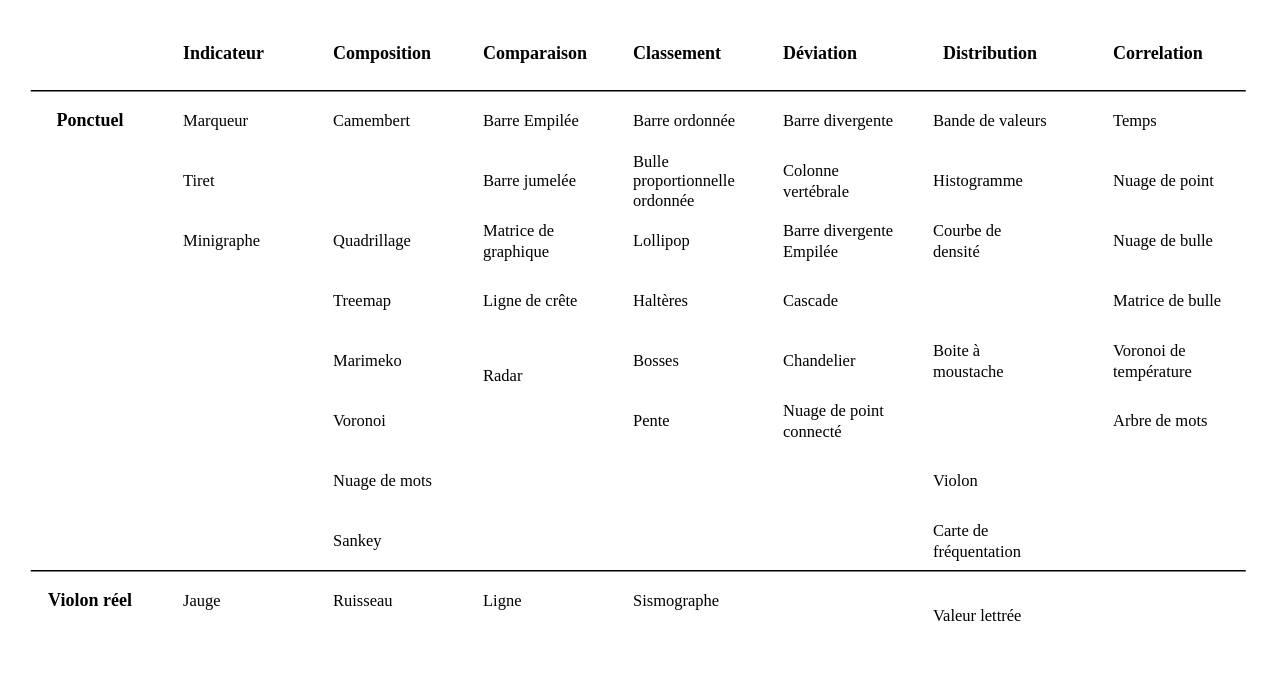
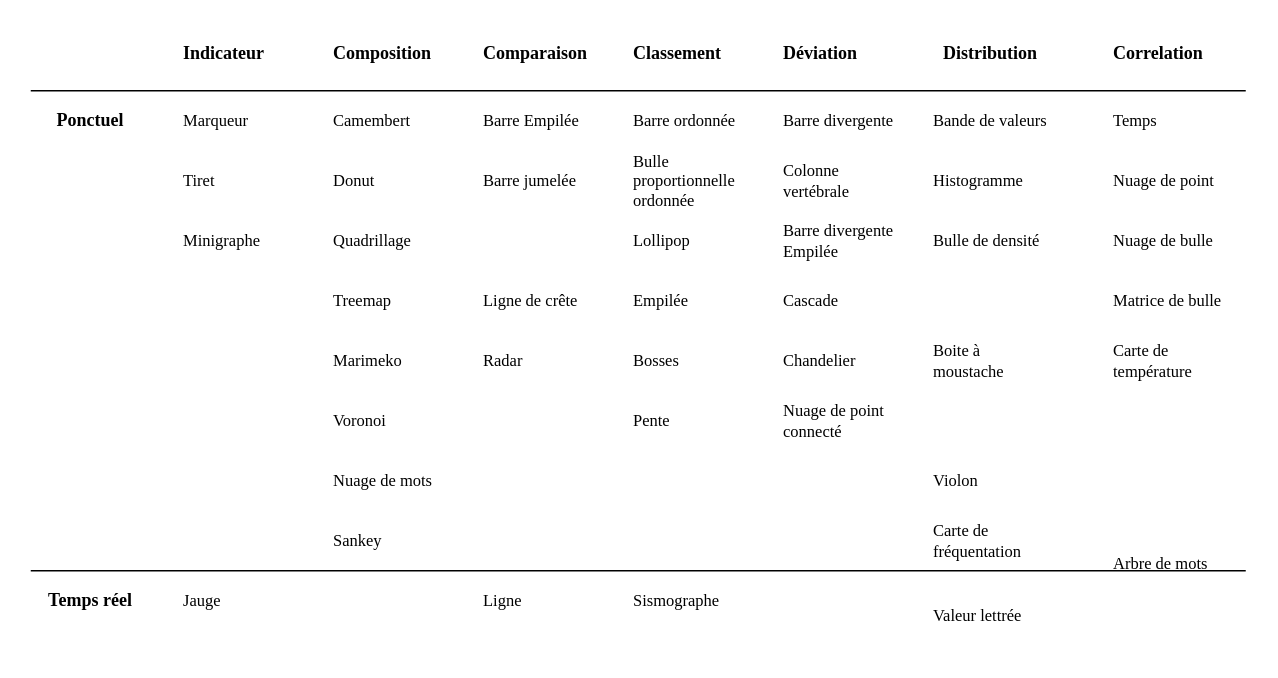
none -> (391, 181)
(541, 241) -> none
(992, 241) -> (992, 241)
(669, 301) -> (662, 301)
(1172, 361) -> (1172, 361)
(541, 376) -> (541, 361)
(1171, 421) -> (1171, 563)
(91, 601) -> (91, 601)
(391, 601) -> none
